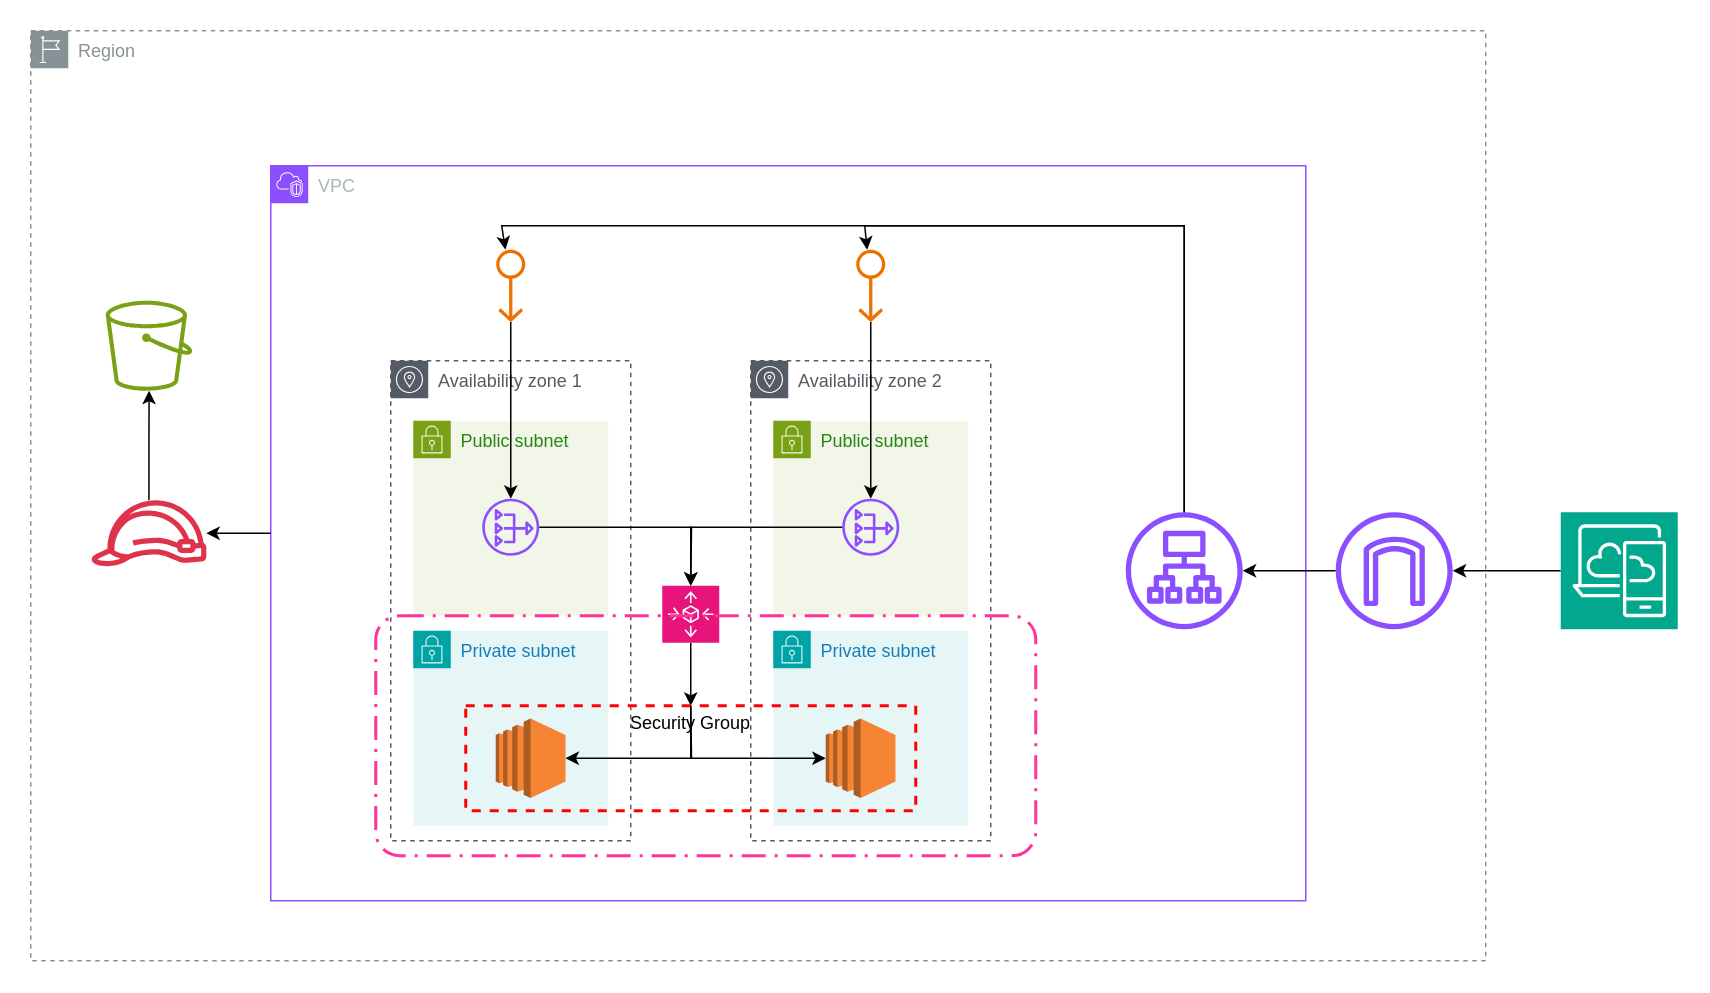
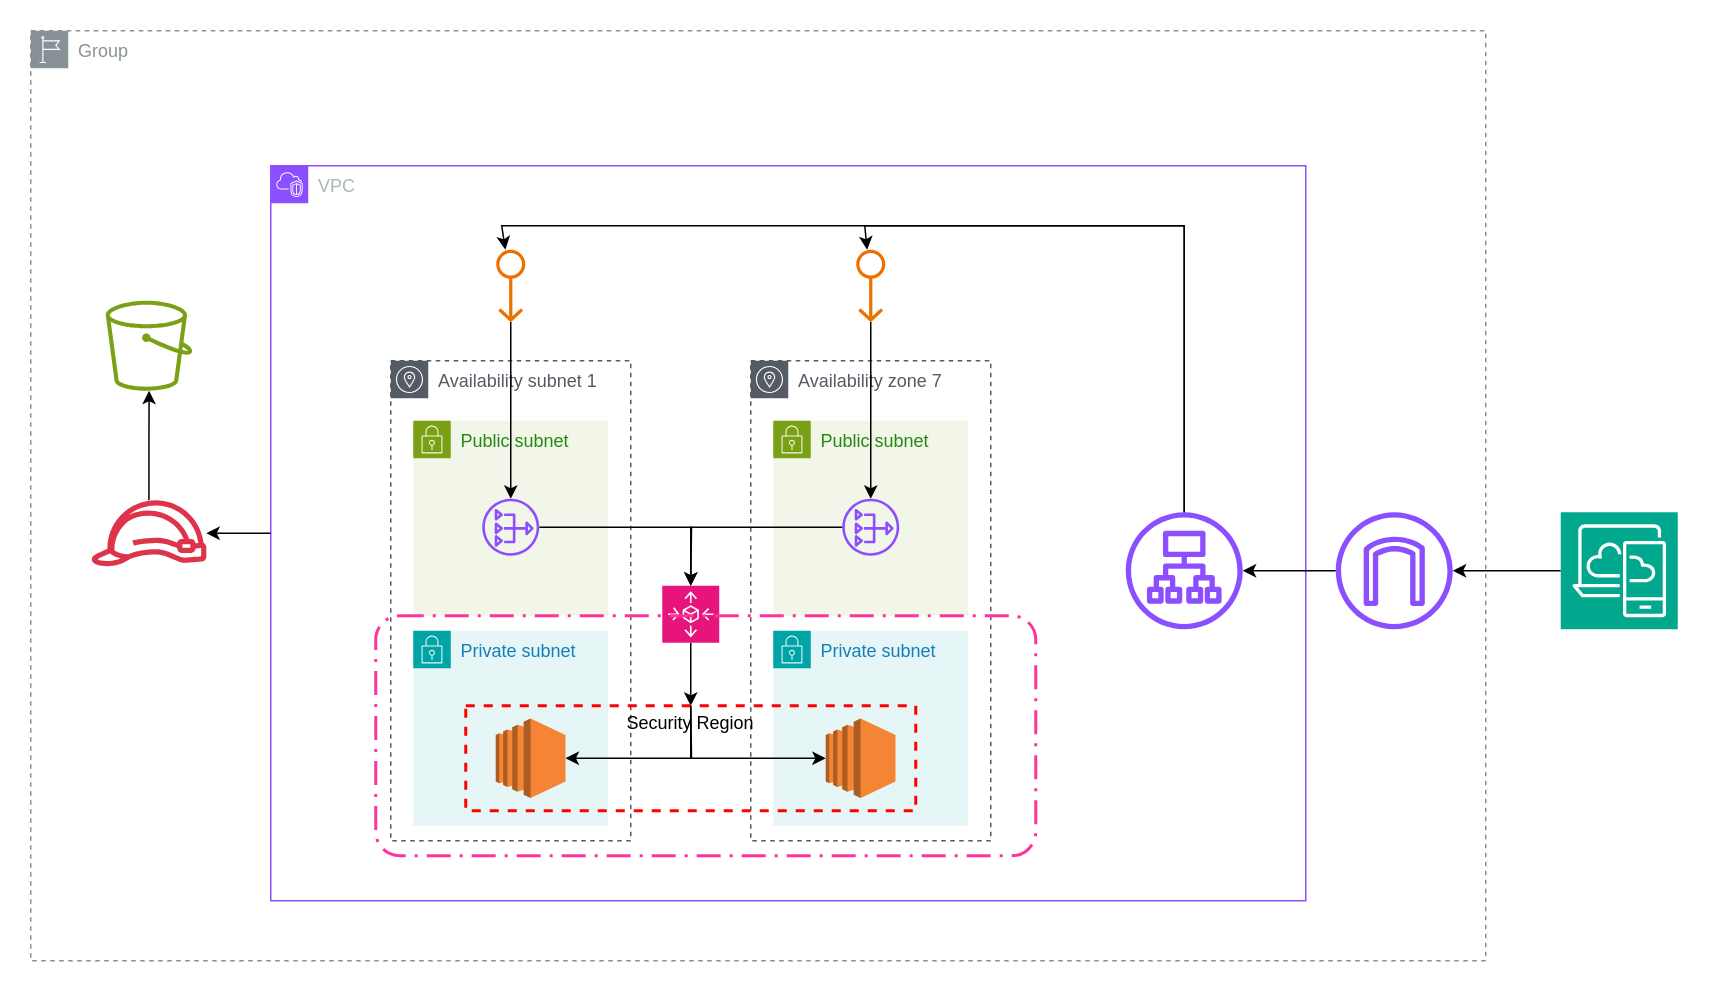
(107, 52) -> (104, 52)
(518, 382) -> (528, 382)
(878, 382) -> (878, 382)
(691, 724) -> (691, 724)
